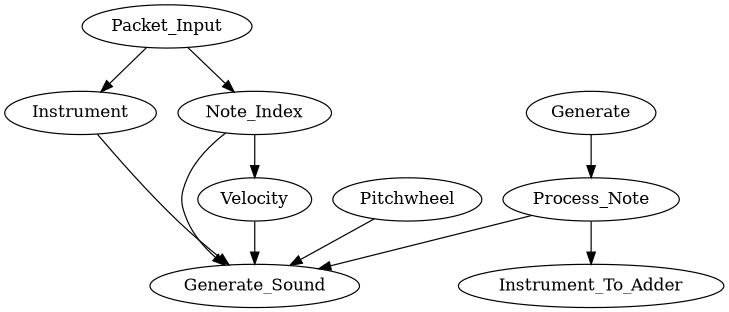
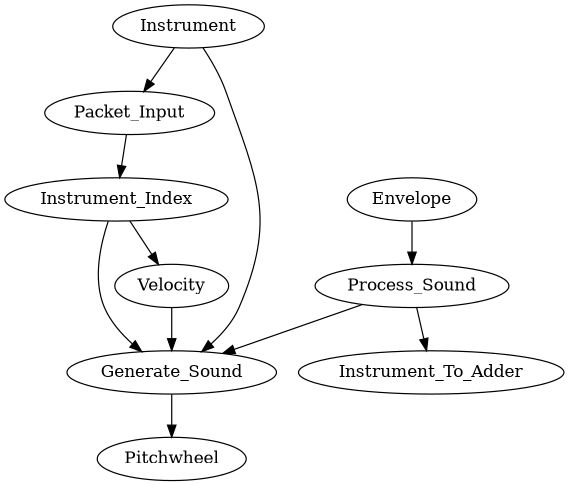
(128, 65) -> (163, 65)
(255, 113) -> (116, 199)
(591, 113) -> (412, 199)
(591, 199) -> (412, 286)
(337, 239) -> (172, 410)
